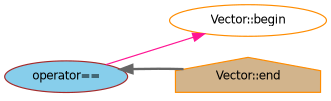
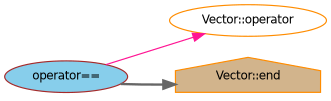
(248, 20) -> (248, 20)
(158, 69) -> (142, 84)
